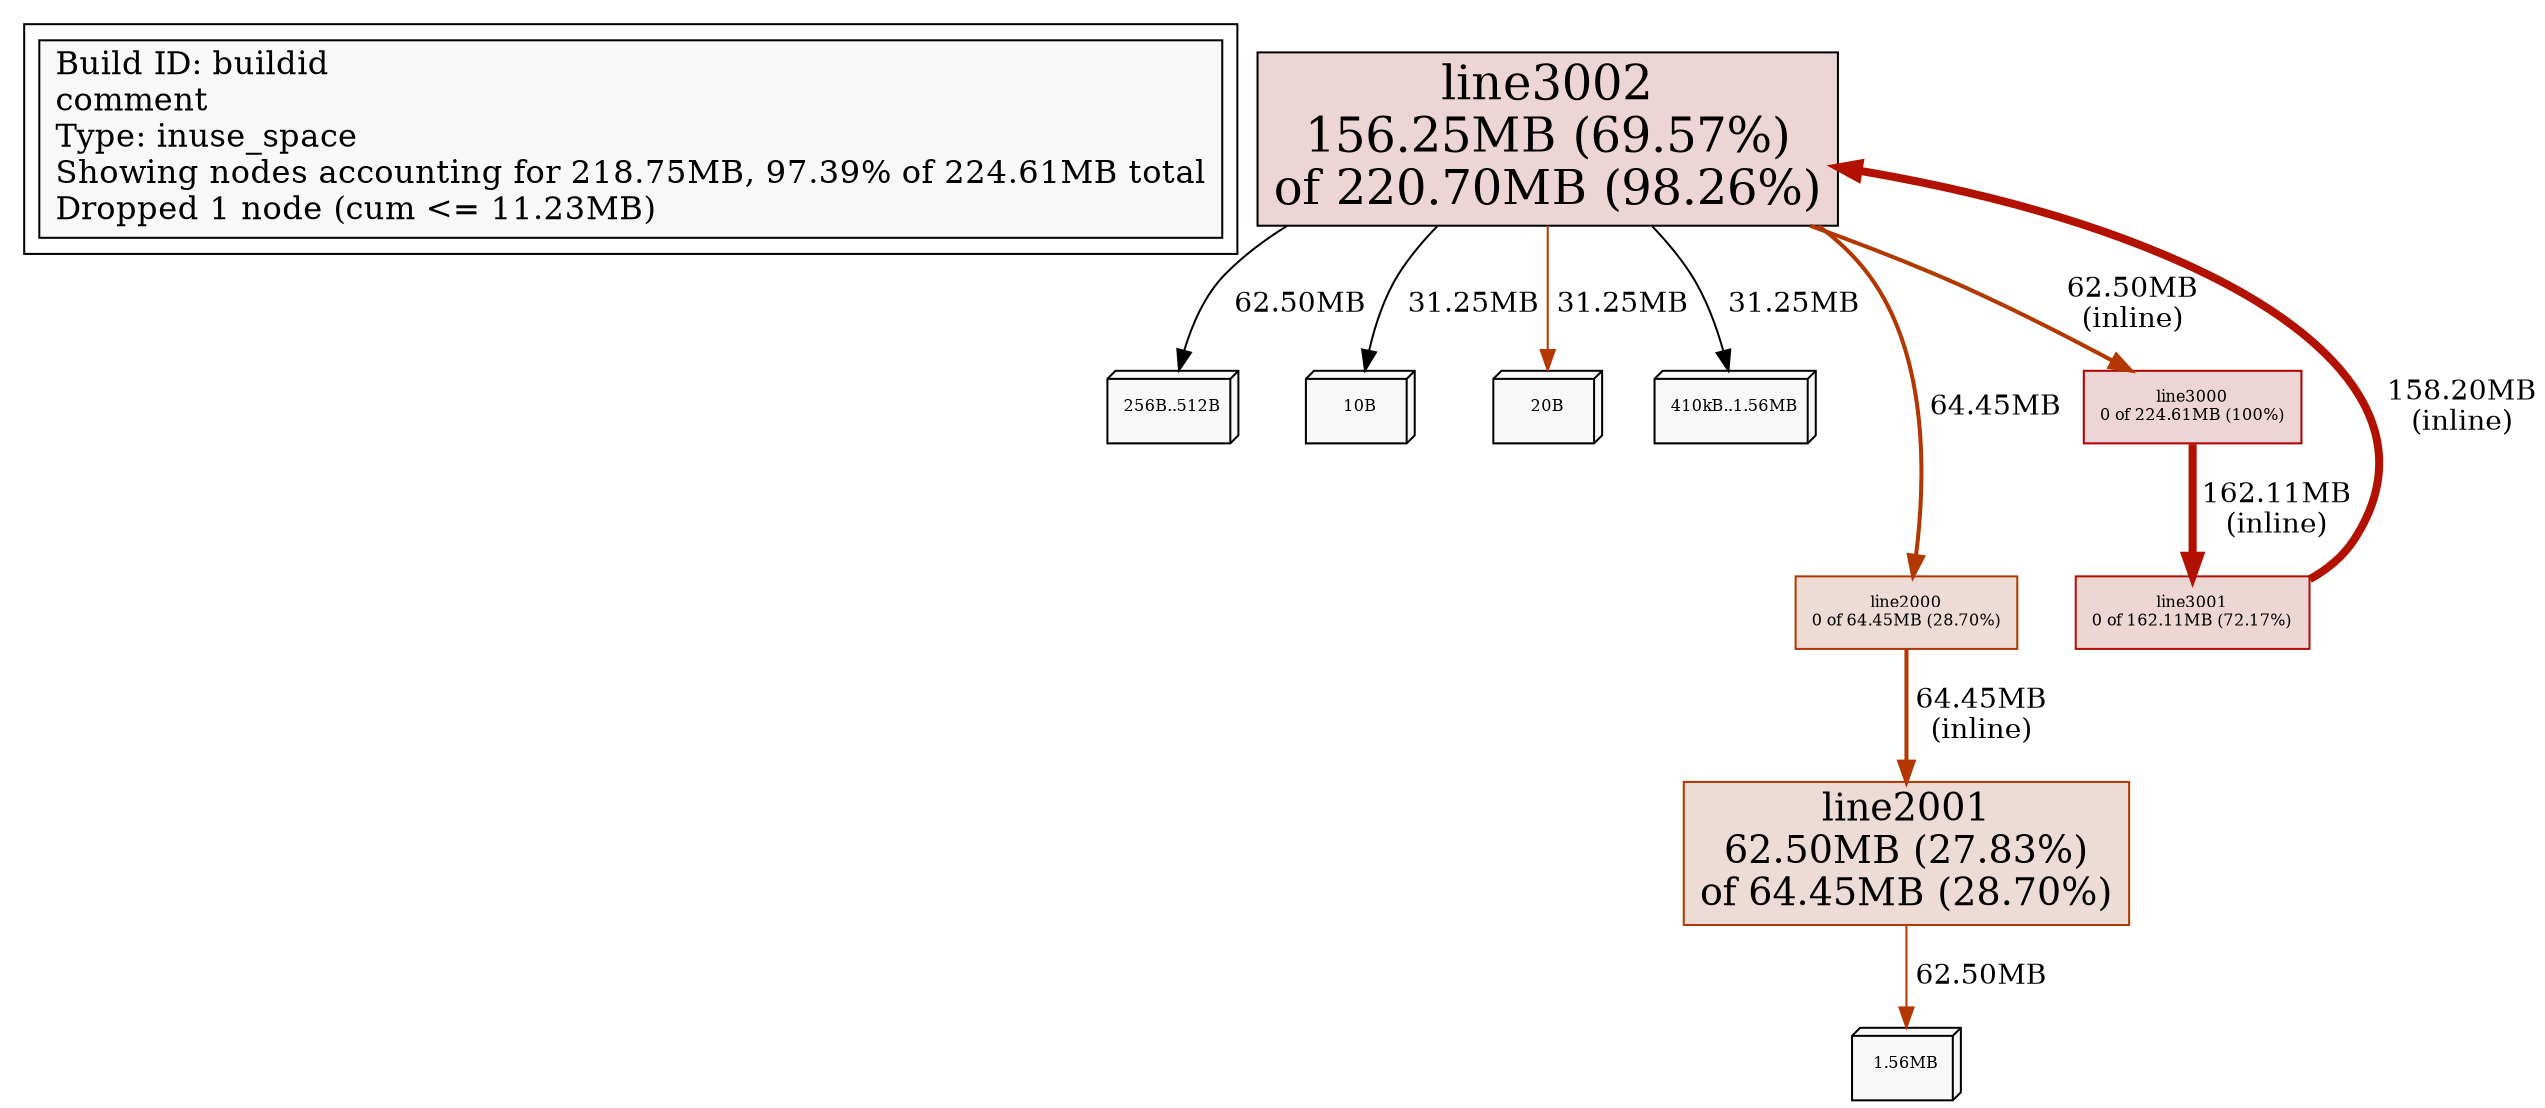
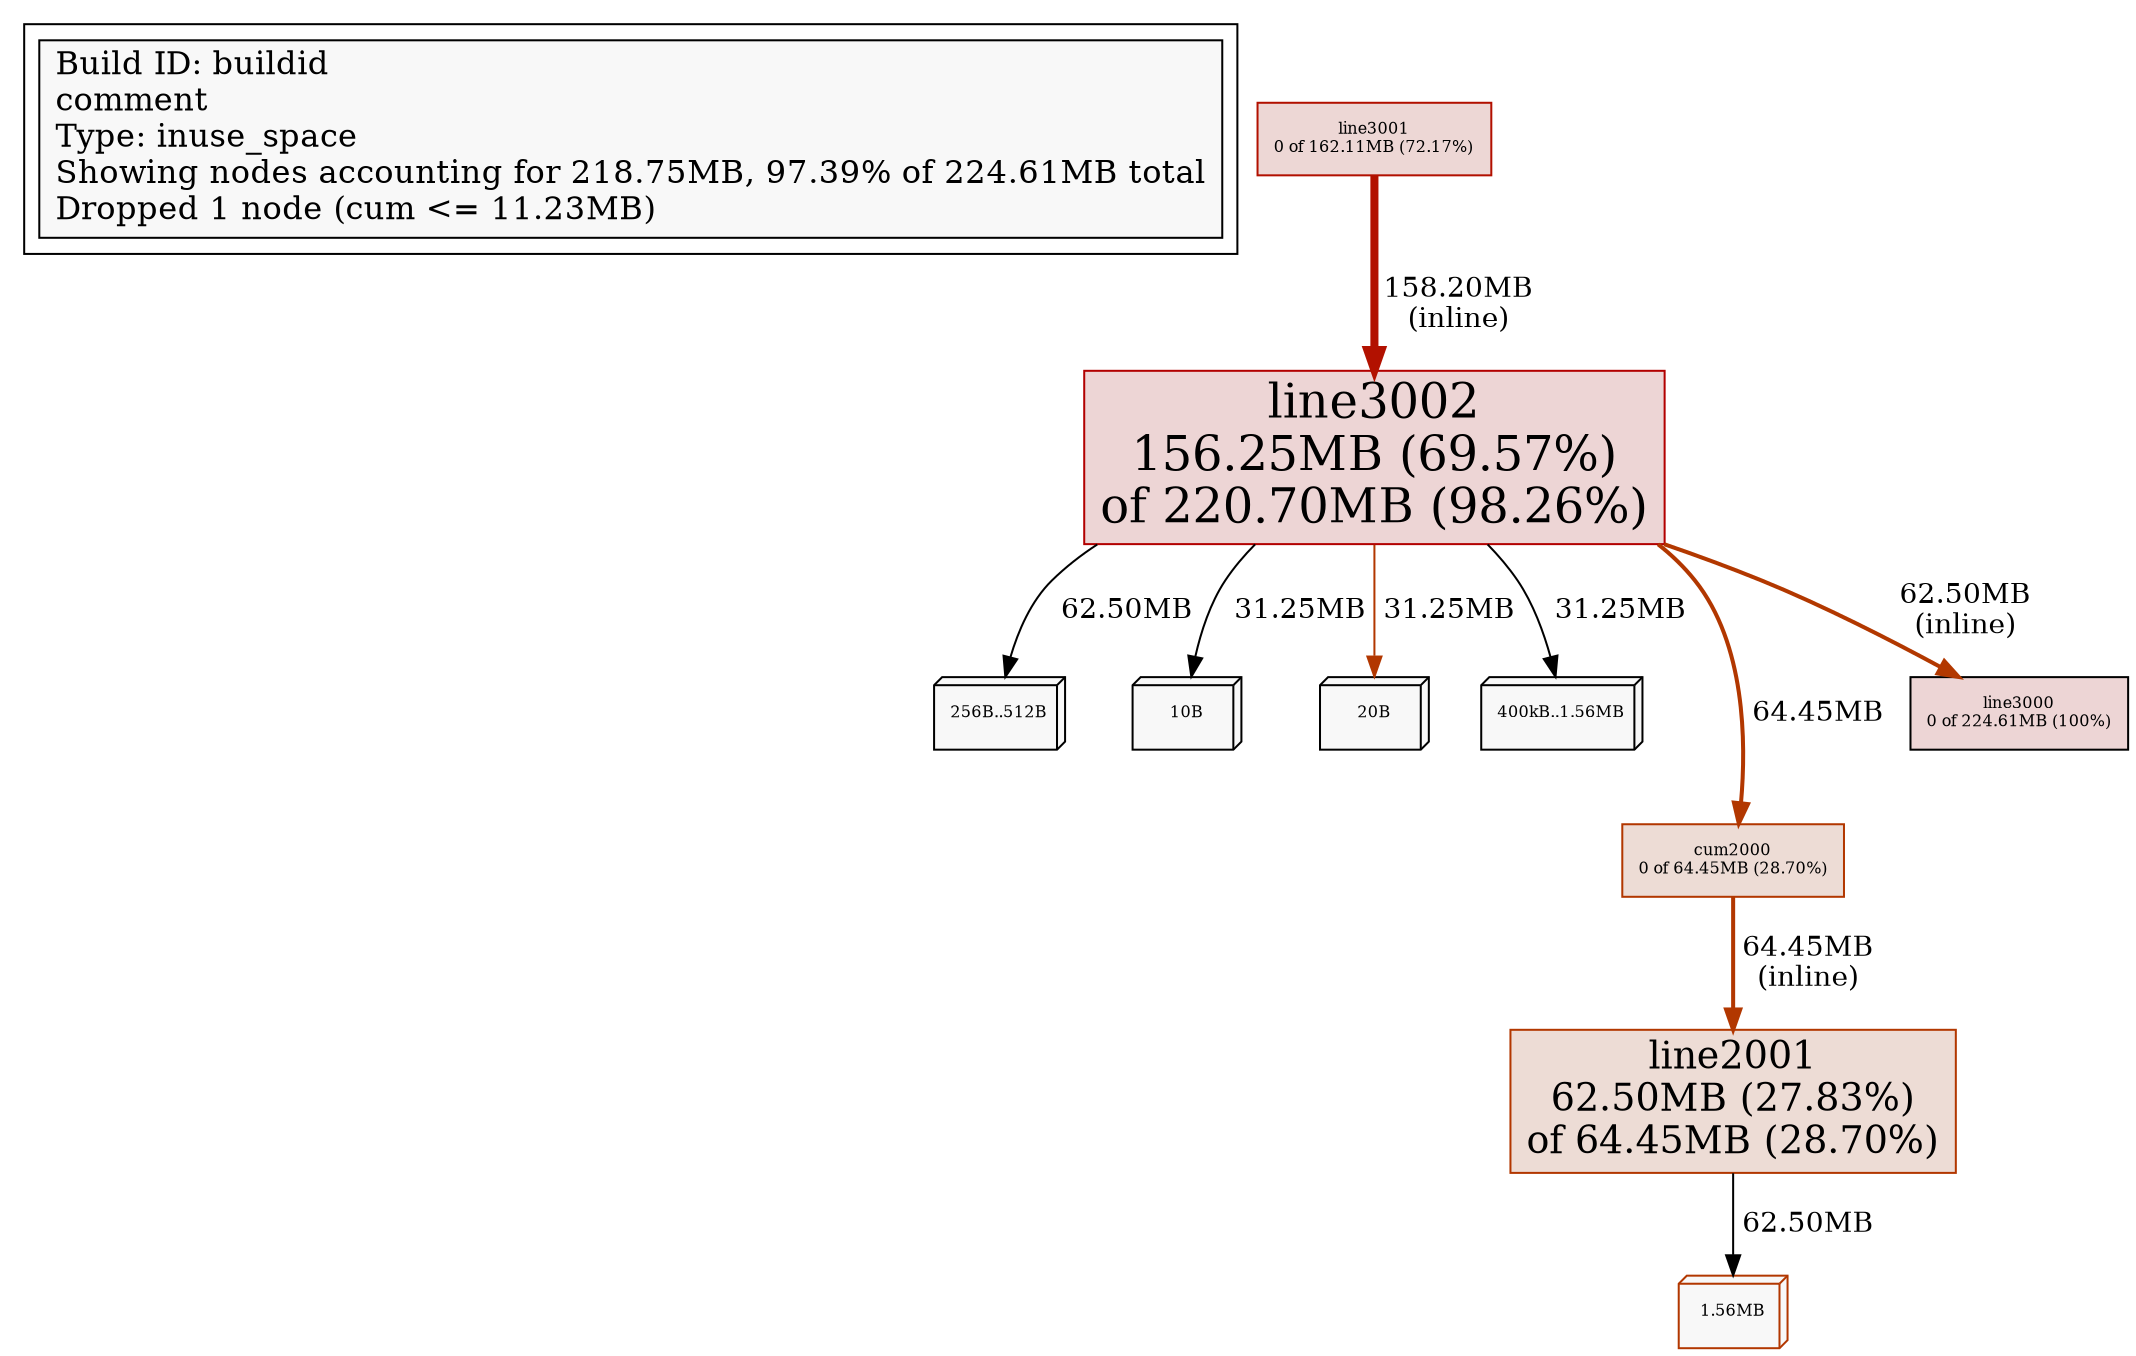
(1548, 139) -> (1374, 457)
(1735, 407) -> (1562, 713)
(2193, 407) -> (2019, 713)
(2193, 500) -> none
(1906, 613) -> (1733, 861)
(1906, 966) -> (1733, 1214)
(1906, 1064) -> (1733, 1312)
